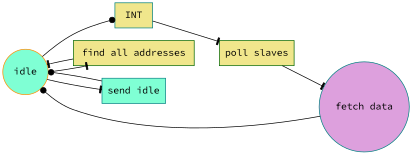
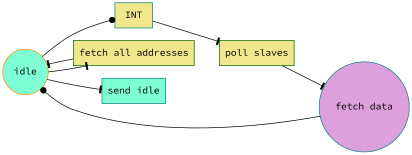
(134, 53) -> (134, 53)
(78, 76) -> none
